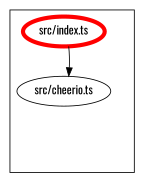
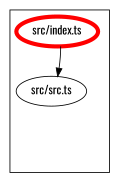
(64, 91) -> (51, 91)
